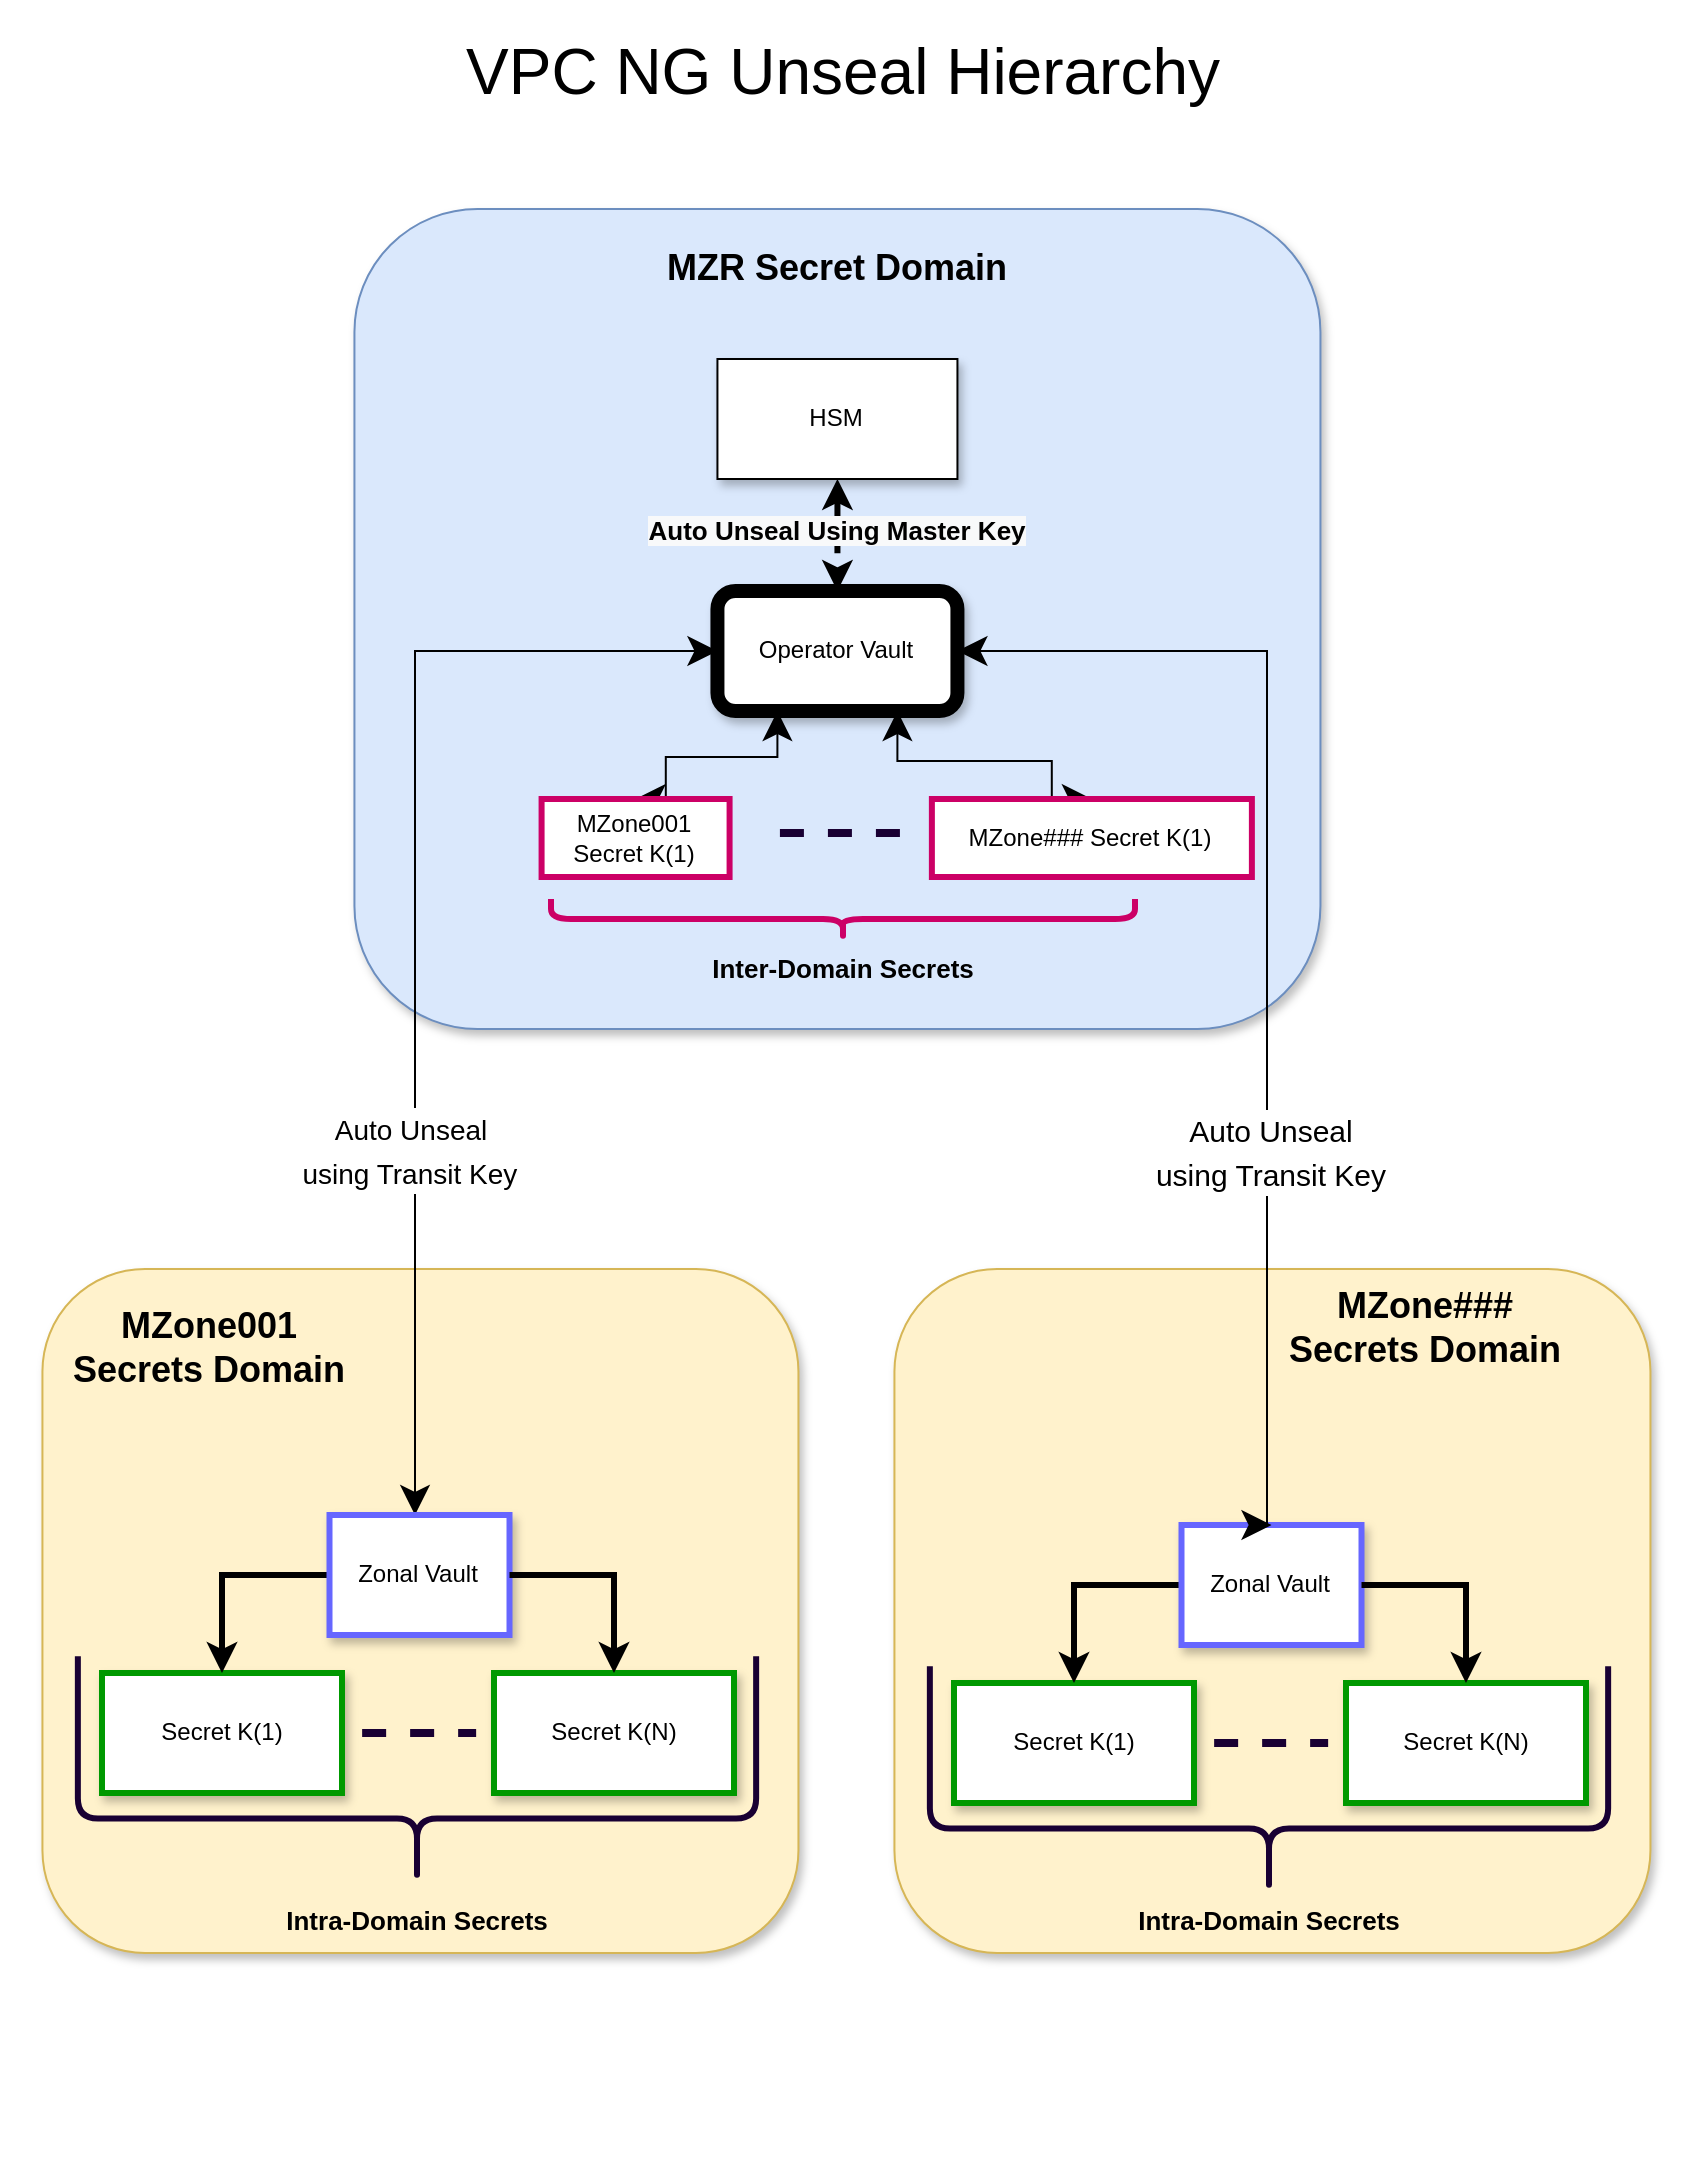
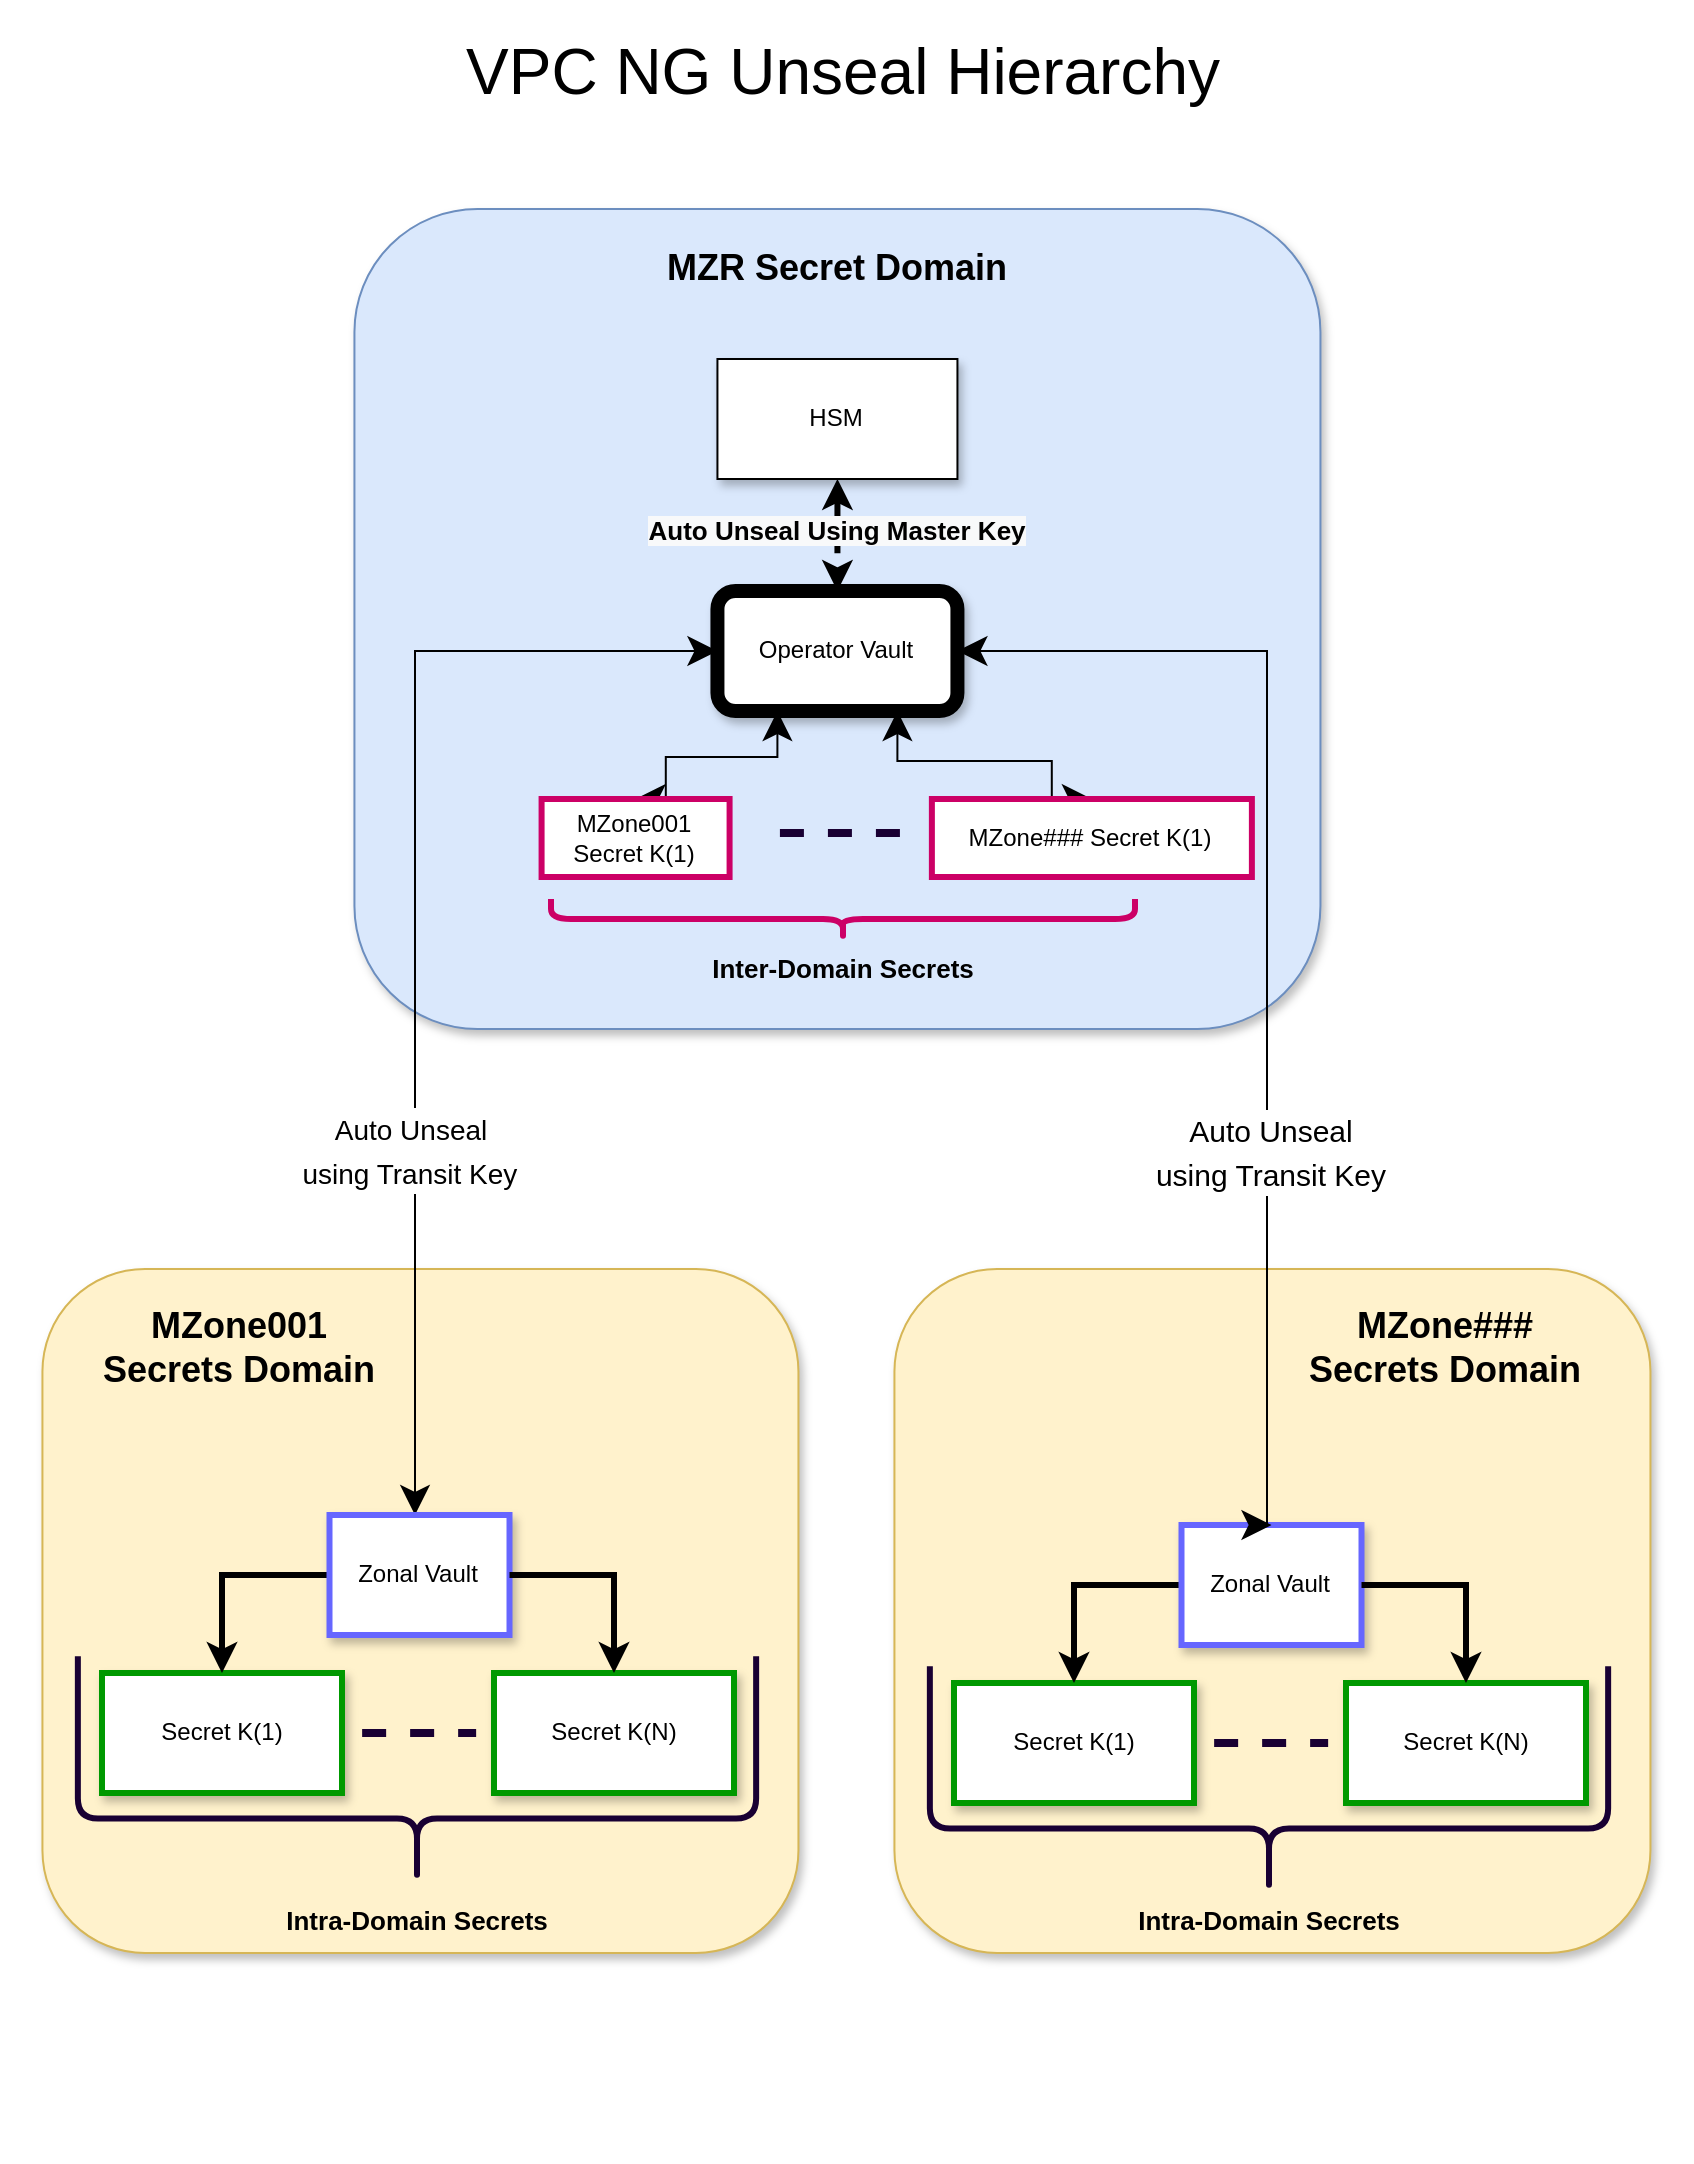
(1425, 1329) -> (1445, 1349)
(209, 1349) -> (239, 1349)
